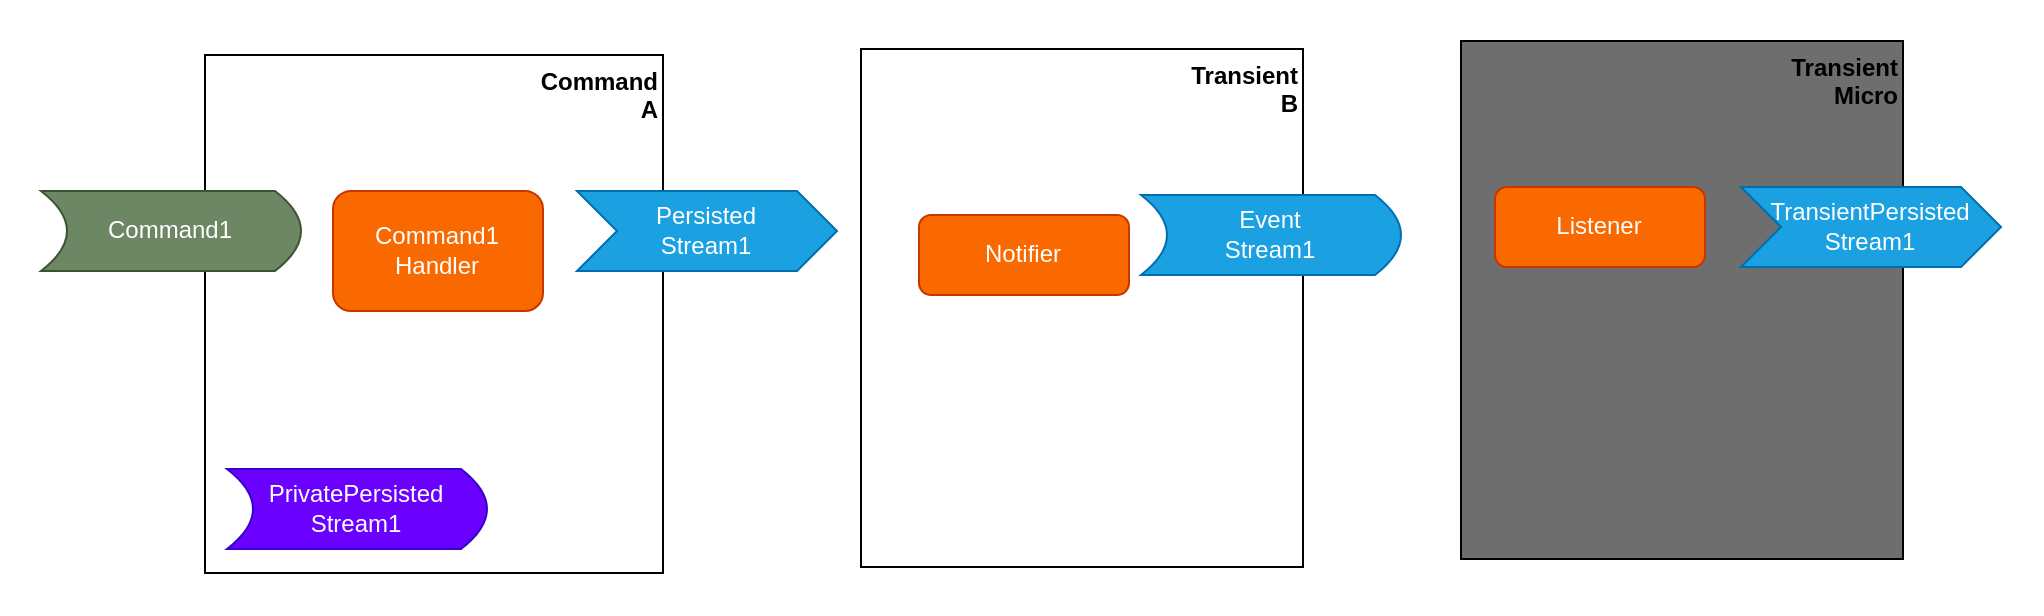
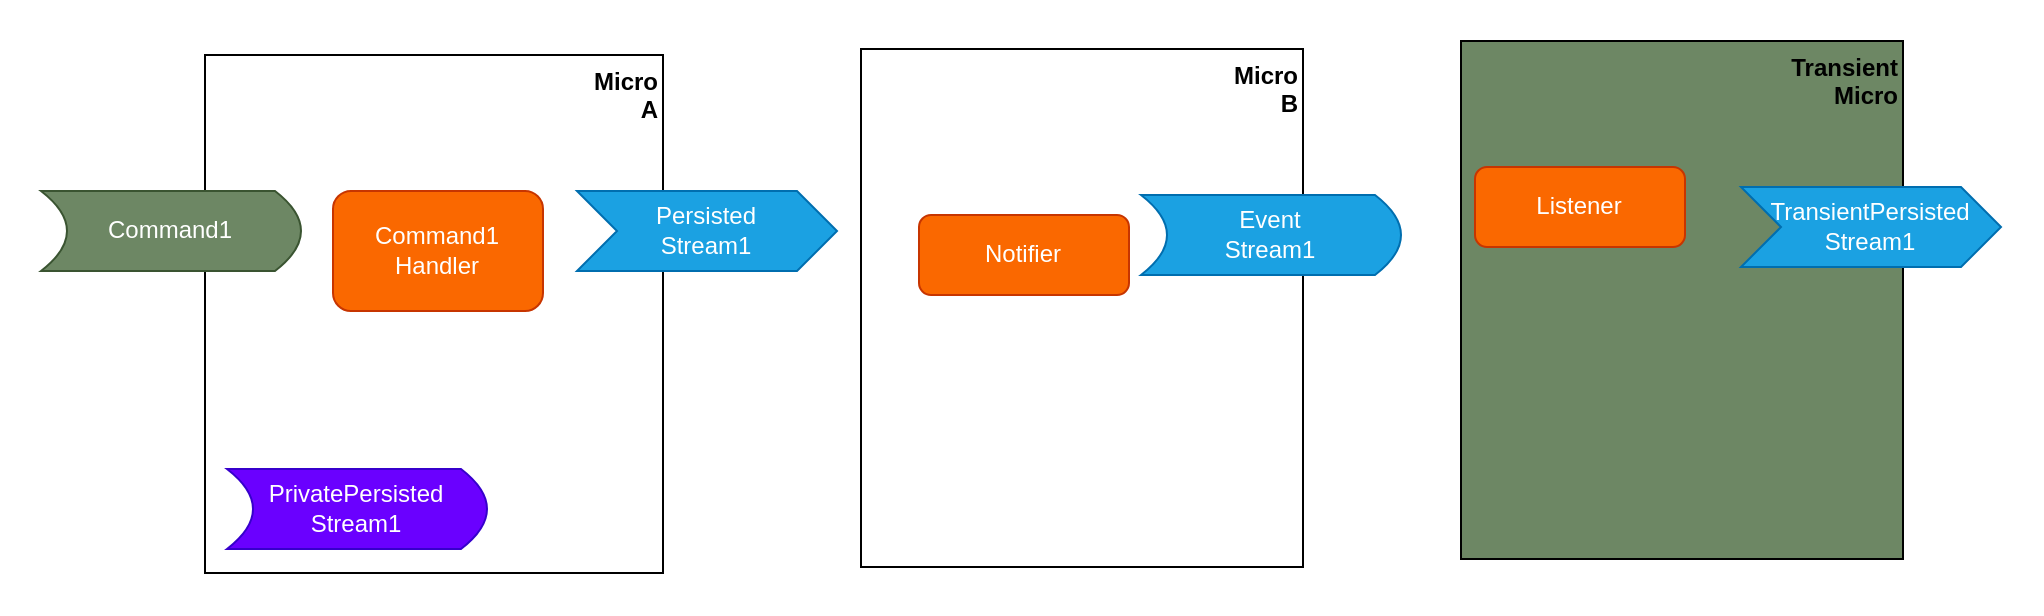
(1242, 92) -> (1269, 92)
(612, 98) -> (629, 98)
(1600, 227) -> (1580, 207)
(1682, 300) -> (1682, 300)
